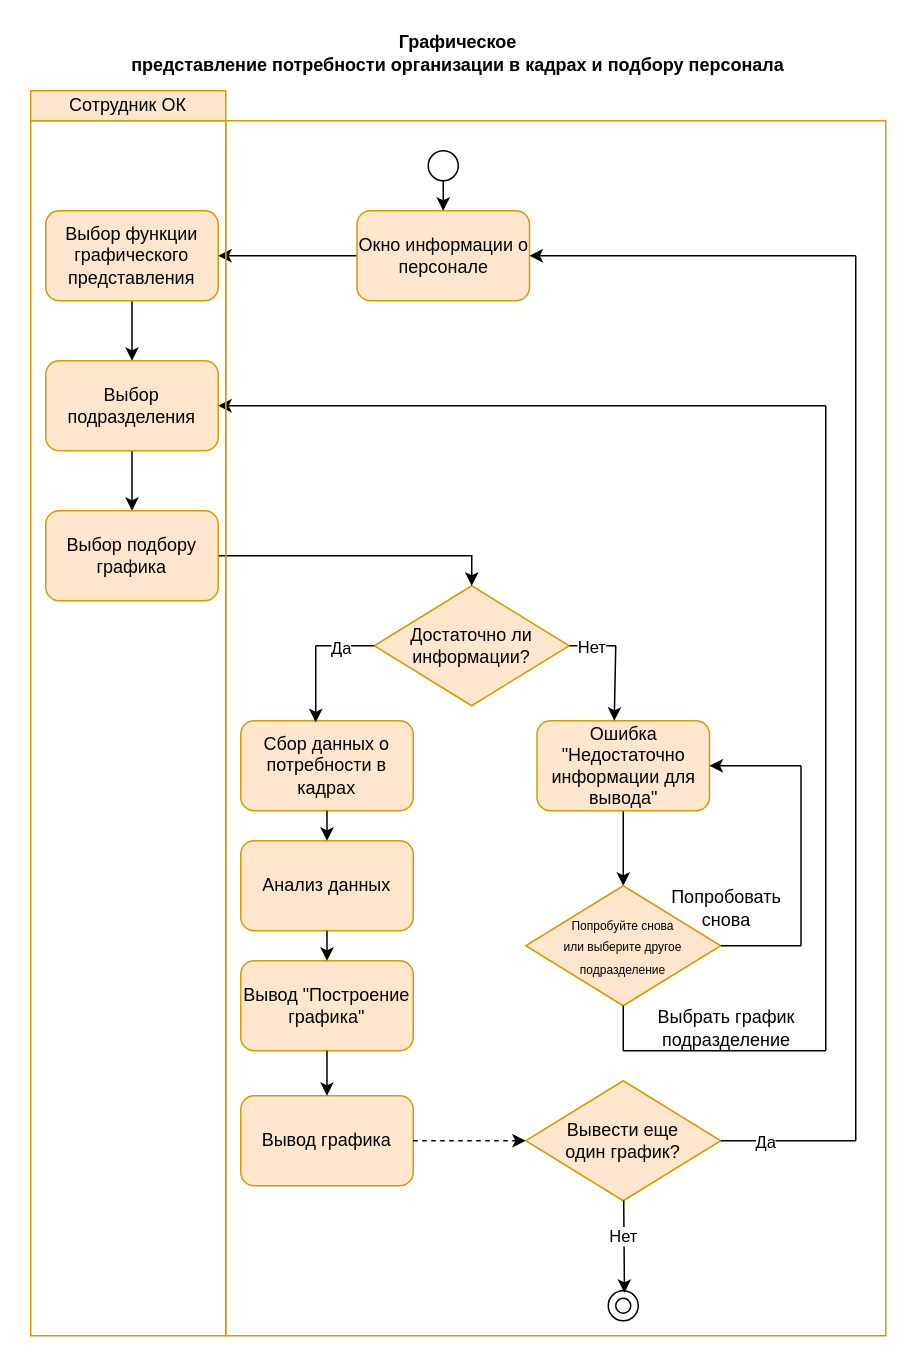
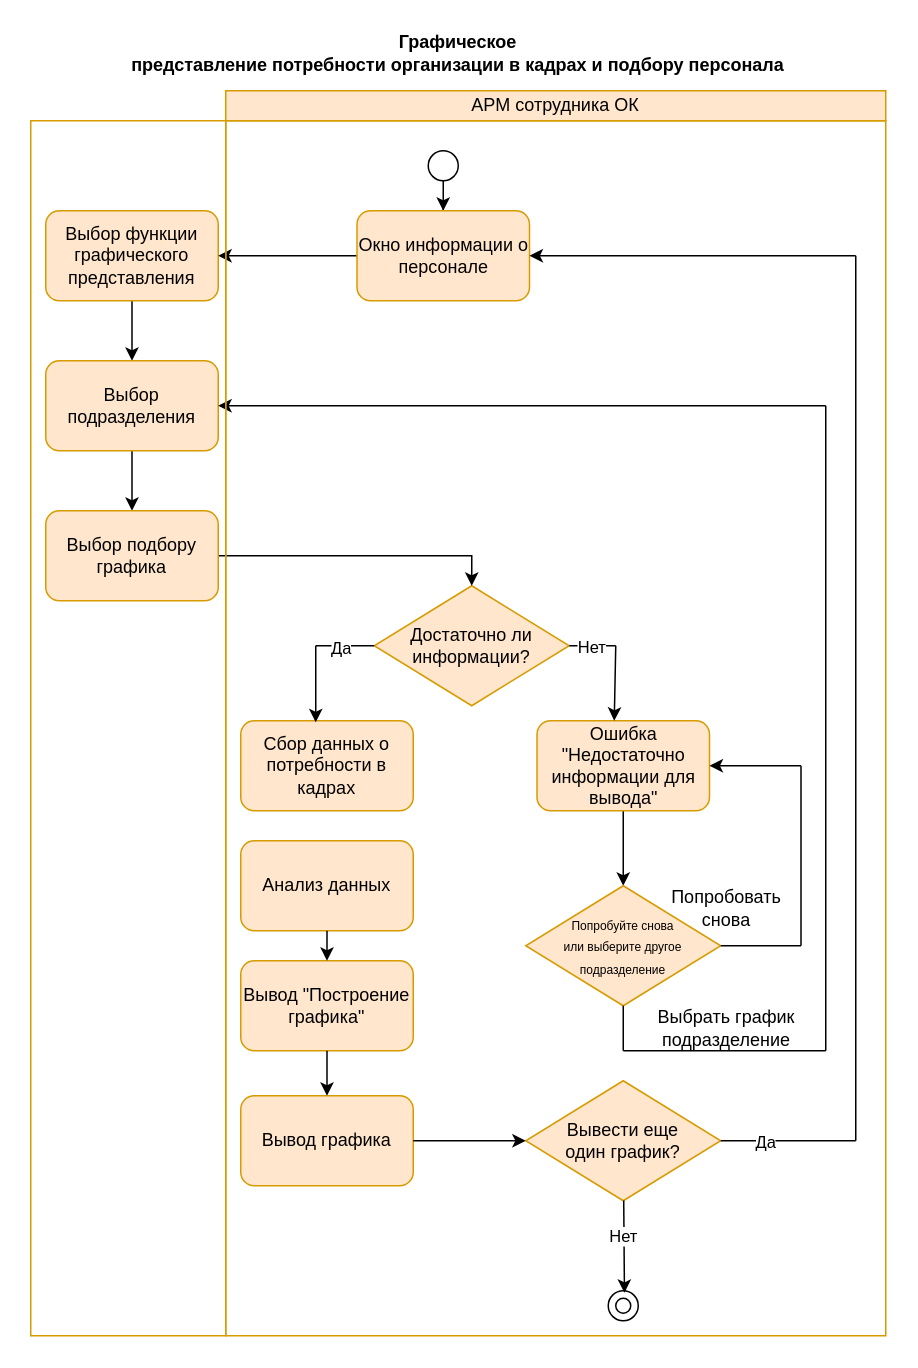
(128, 106) -> none
none -> (556, 106)
(327, 821) -> none
(465, 1141) -> (465, 1141)
